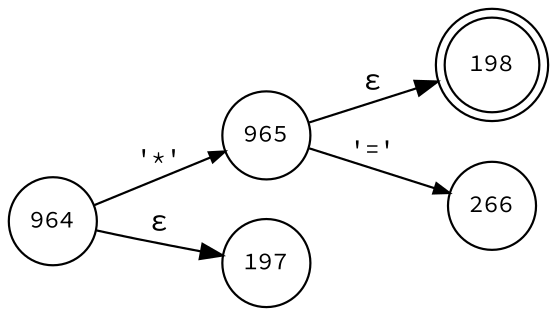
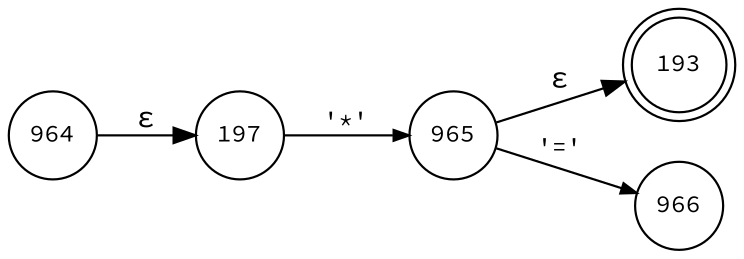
(492, 65) -> (679, 65)
(152, 181) -> (339, 135)
(492, 206) -> (679, 206)
